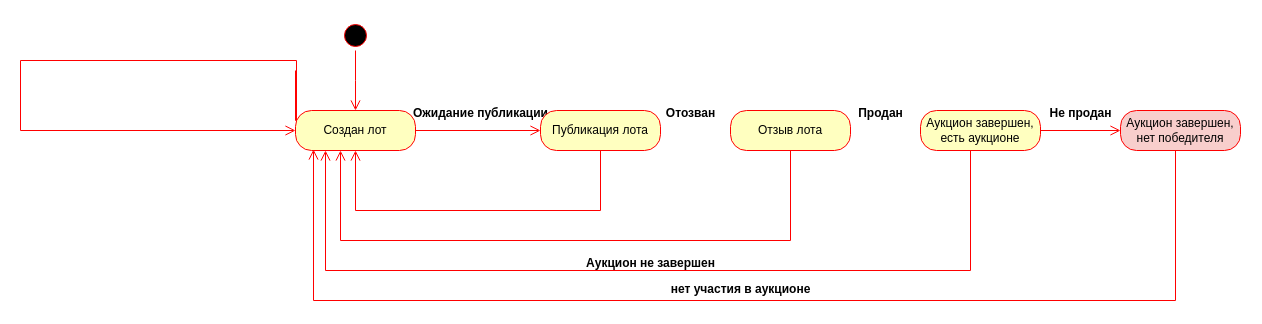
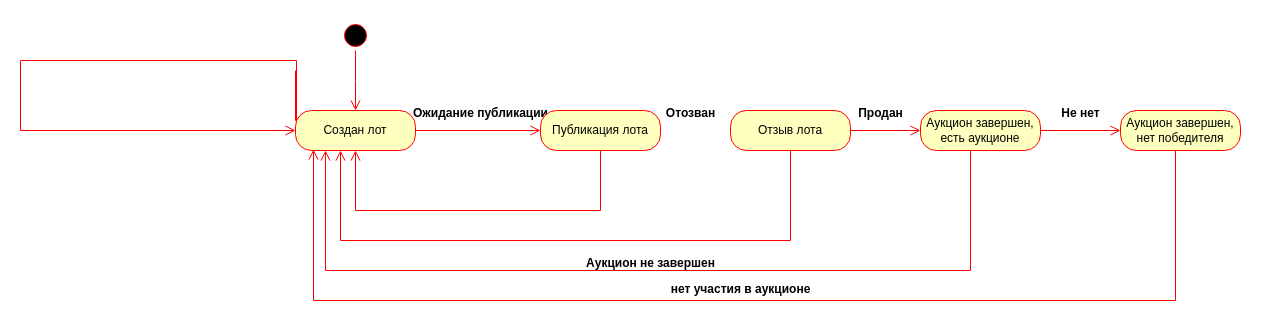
(1081, 114) -> (1081, 114)
none -> (884, 131)
(1181, 131) -> (1181, 131)
